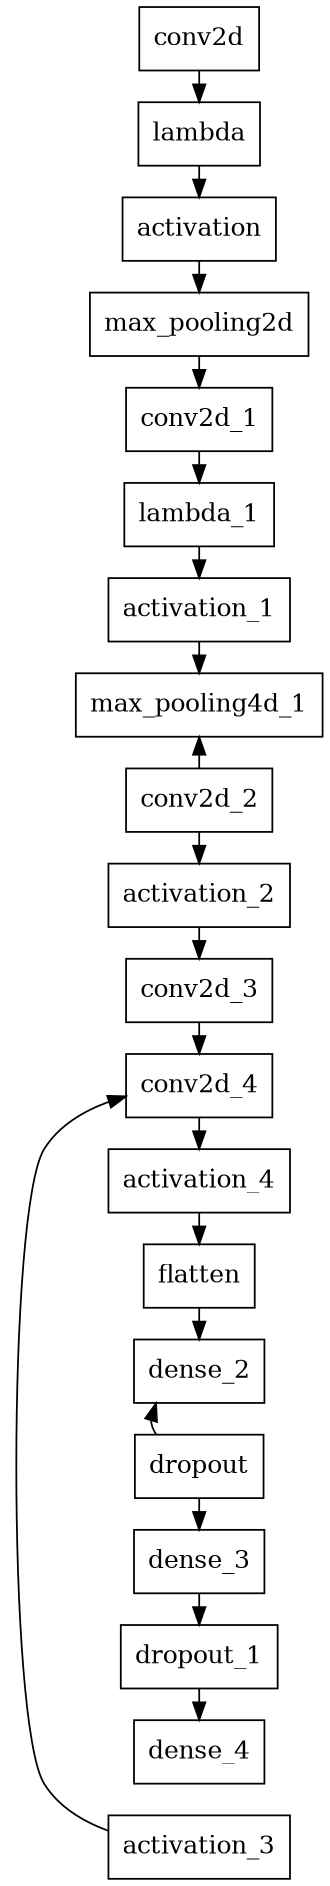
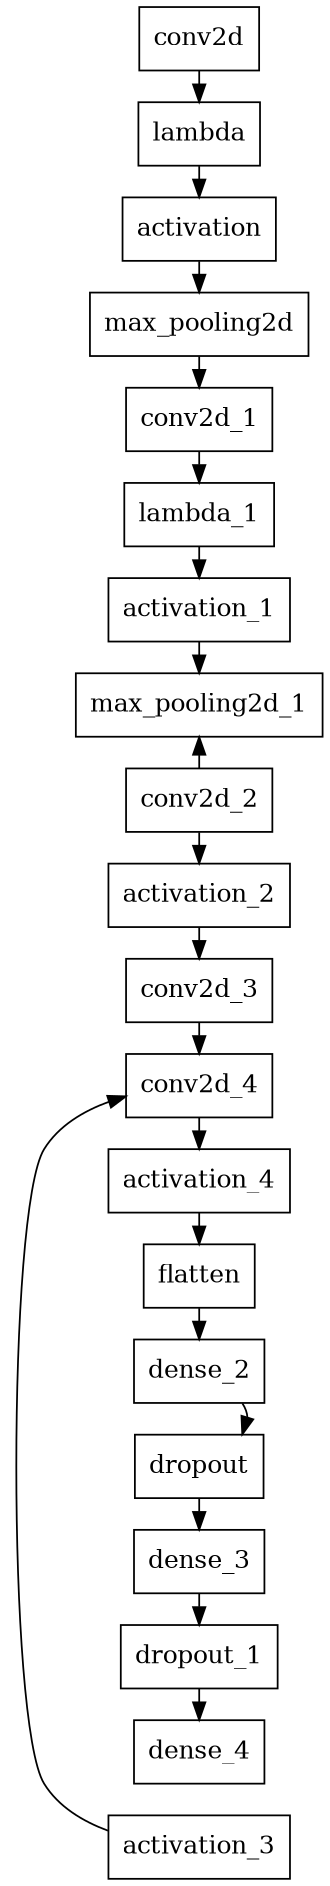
(199, 705) -> (199, 705)
(153, 1428) -> (246, 1410)
